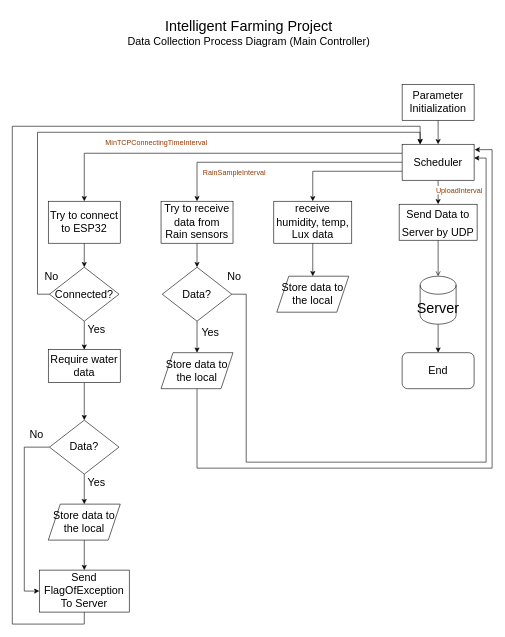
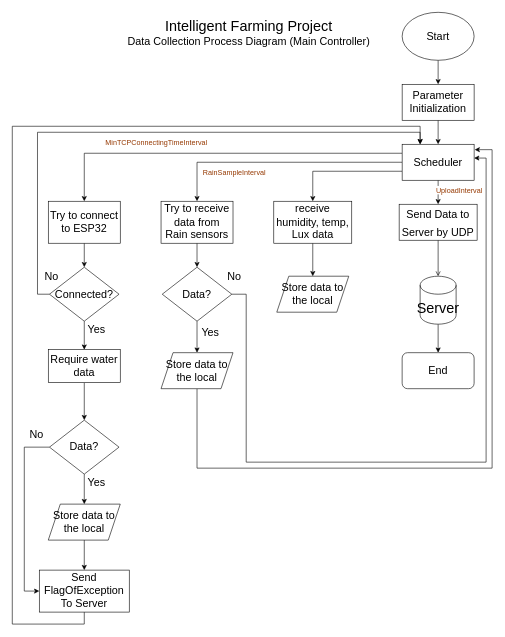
none -> (438, 36)
none -> (438, 78)
